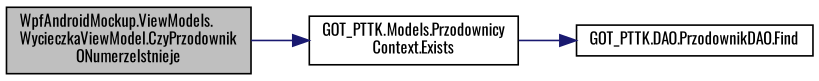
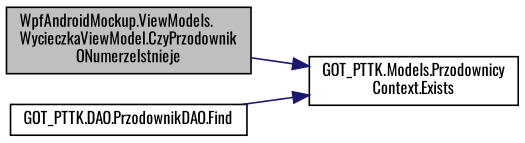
(539, 40) -> (268, 101)
